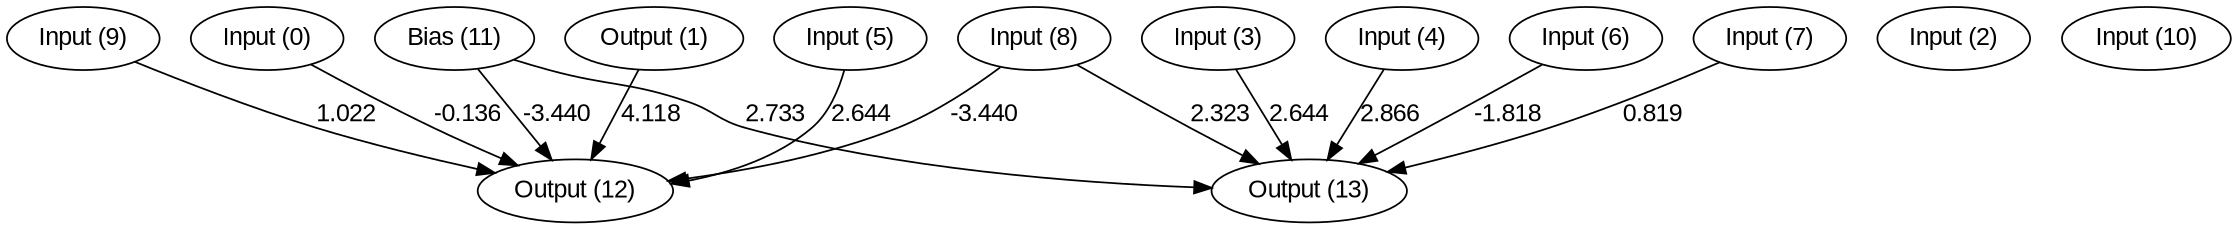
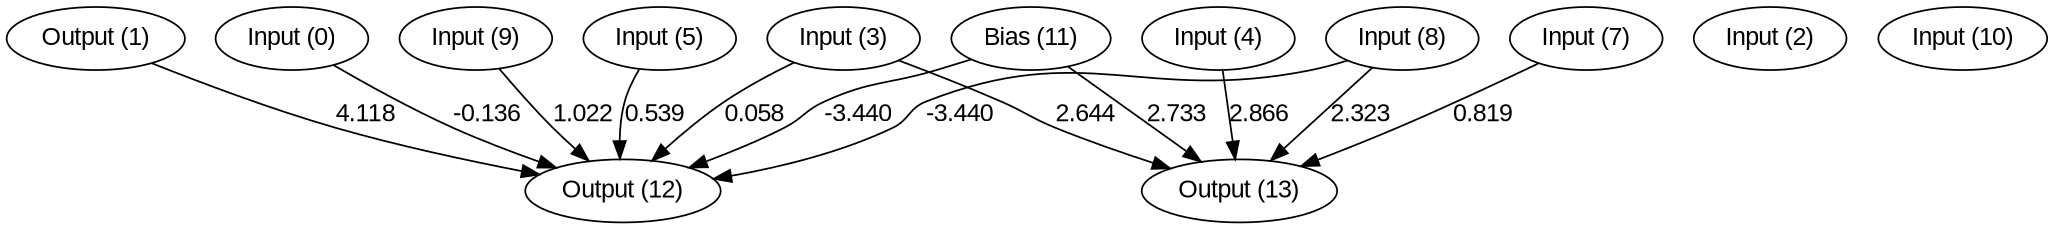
(1586, 39) -> none
none -> (726, 100)
(861, 115) -> (654, 115)
